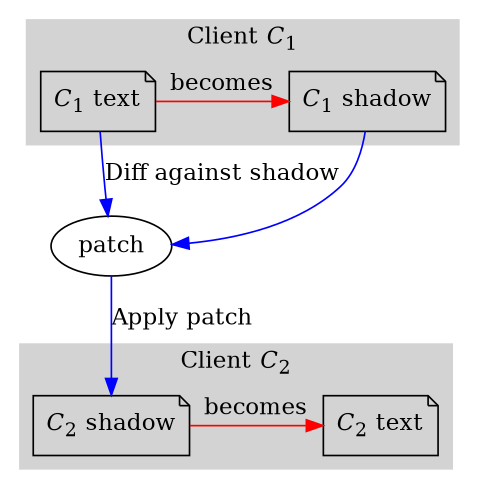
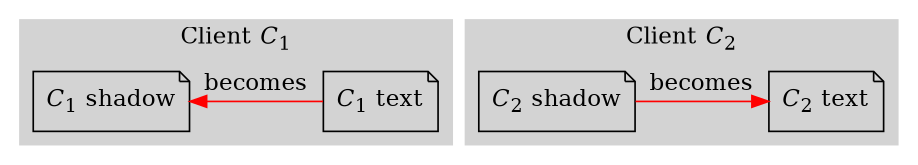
(111, 246) -> none
